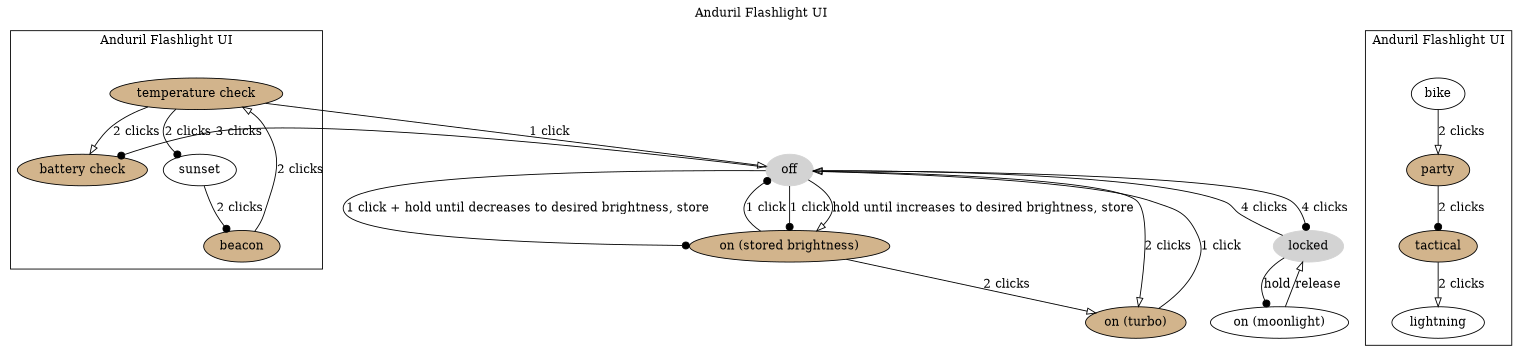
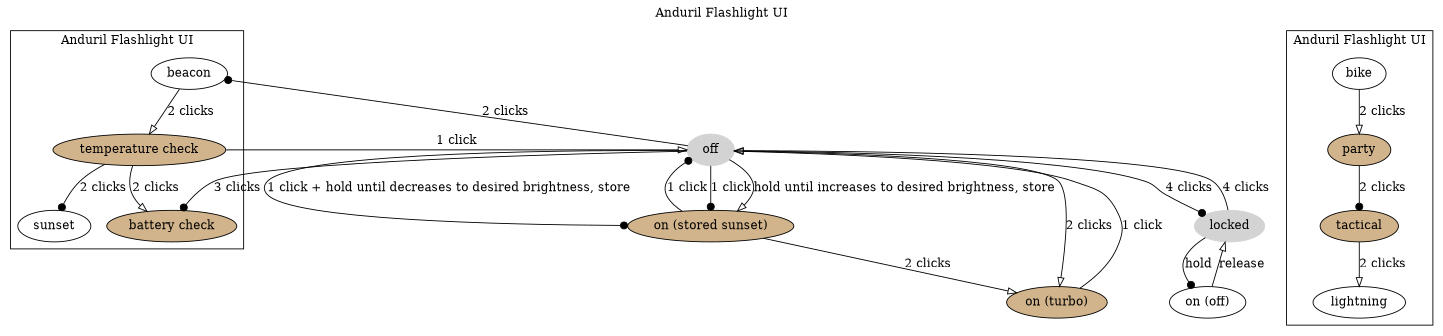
(212, 207) -> (460, 113)
(242, 246) -> (189, 74)
(790, 246) -> (711, 226)
(1280, 323) -> (1208, 302)
